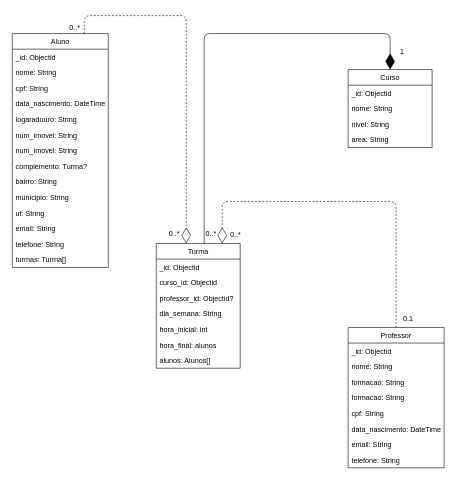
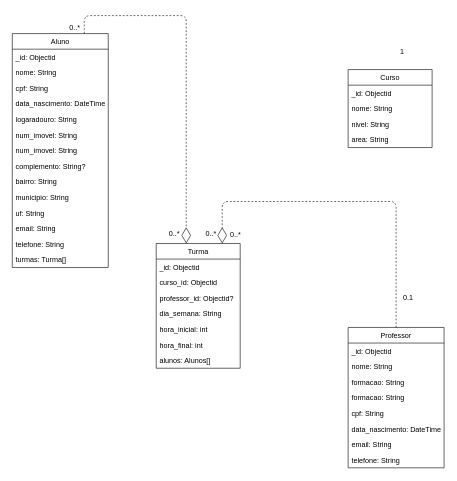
(296, 33) -> none
(51, 166) -> (52, 166)
(408, 318) -> (408, 297)
(191, 345) -> (185, 345)
